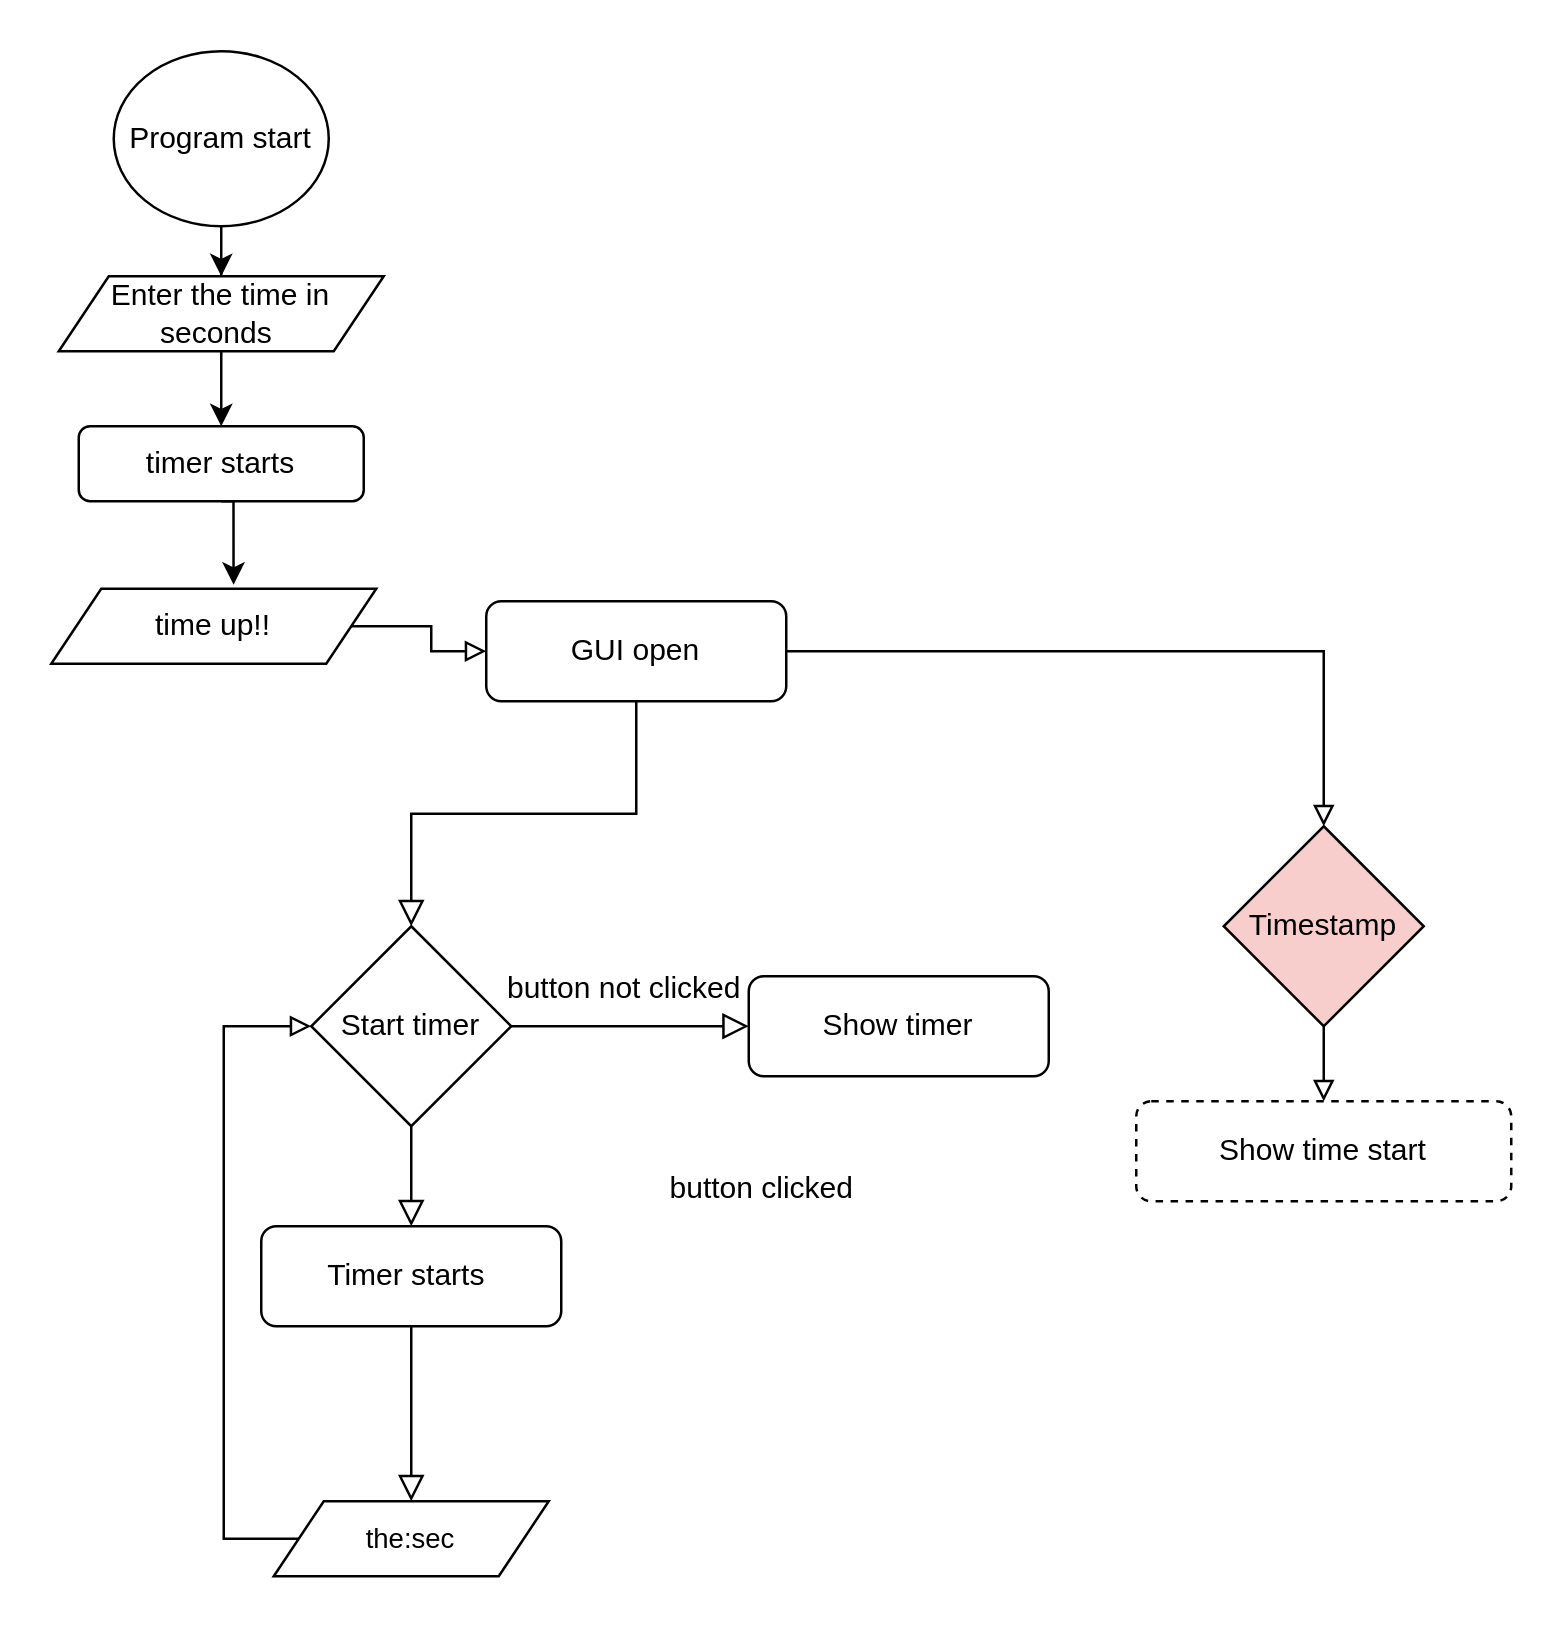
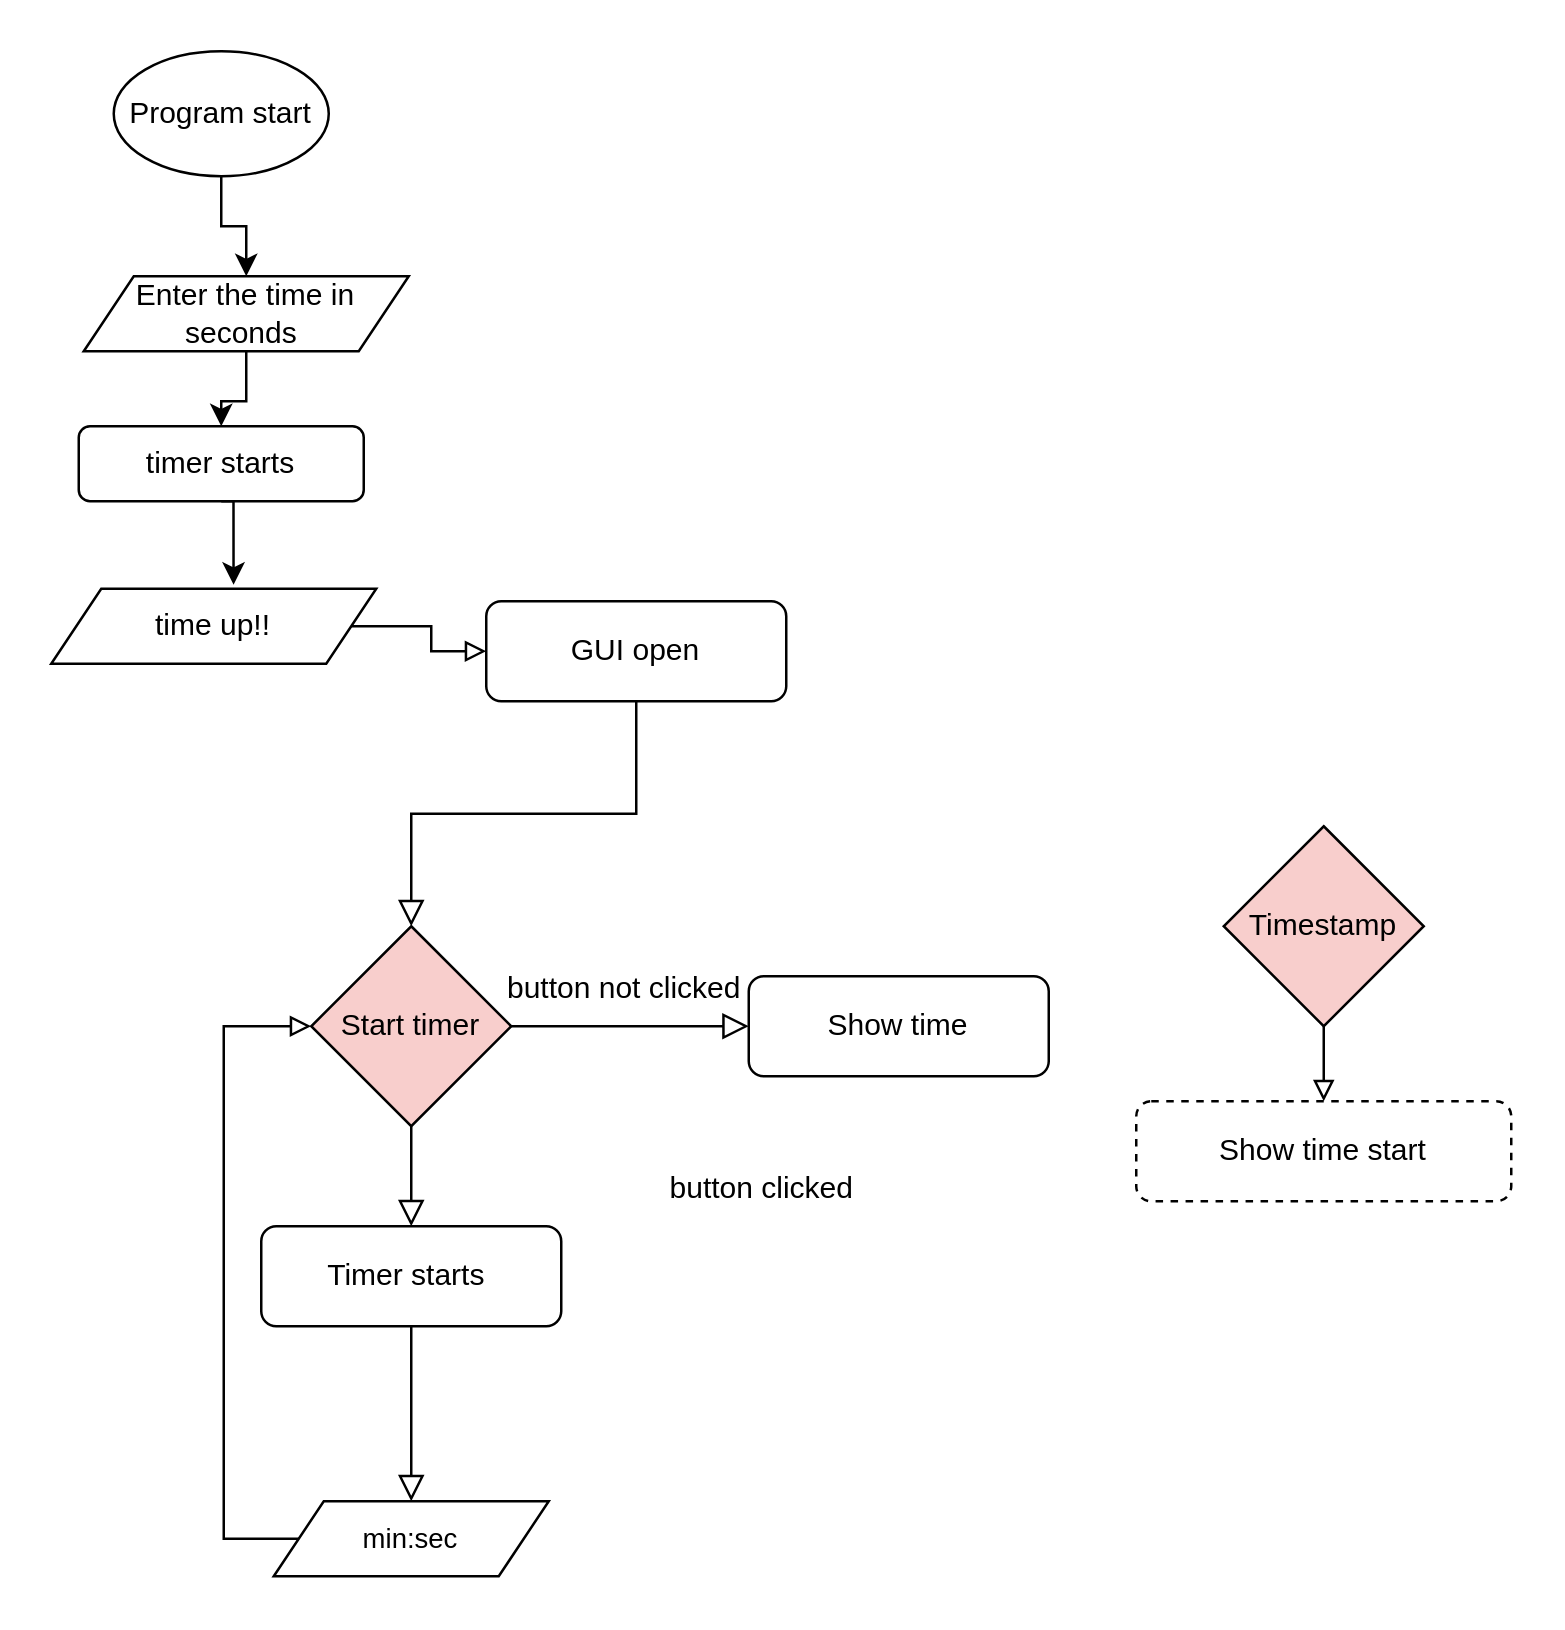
(221, 139) -> (221, 114)
(221, 314) -> (246, 314)
(1132, 651) -> none
(411, 1026) -> (411, 1026)
(899, 1026) -> (899, 1026)
(411, 1539) -> (411, 1539)
